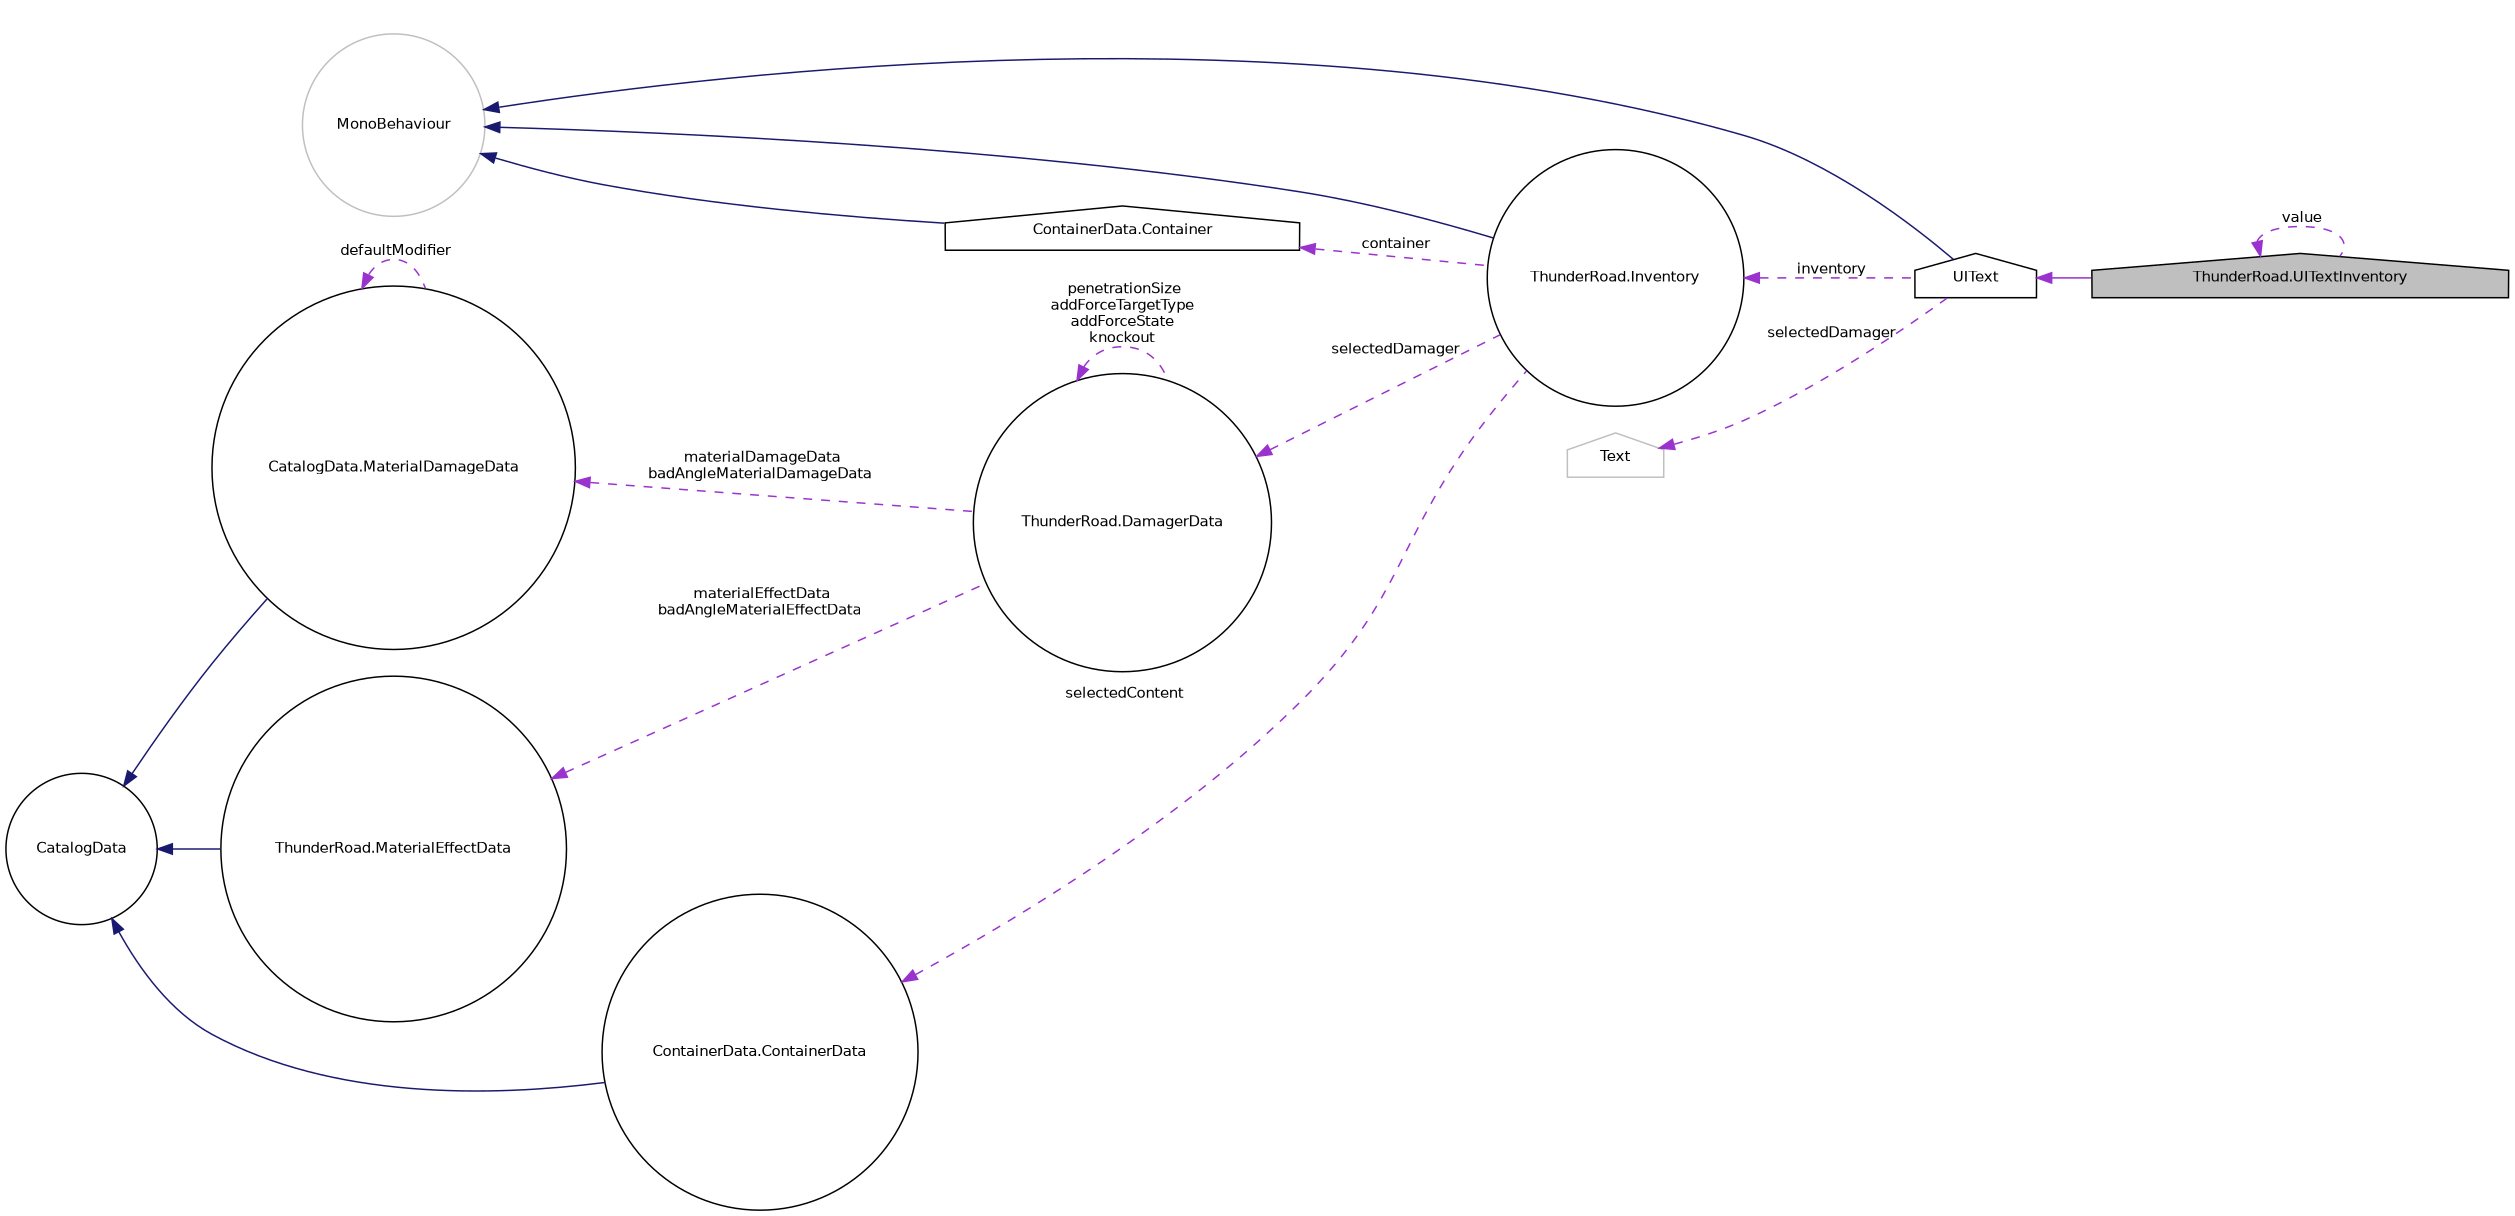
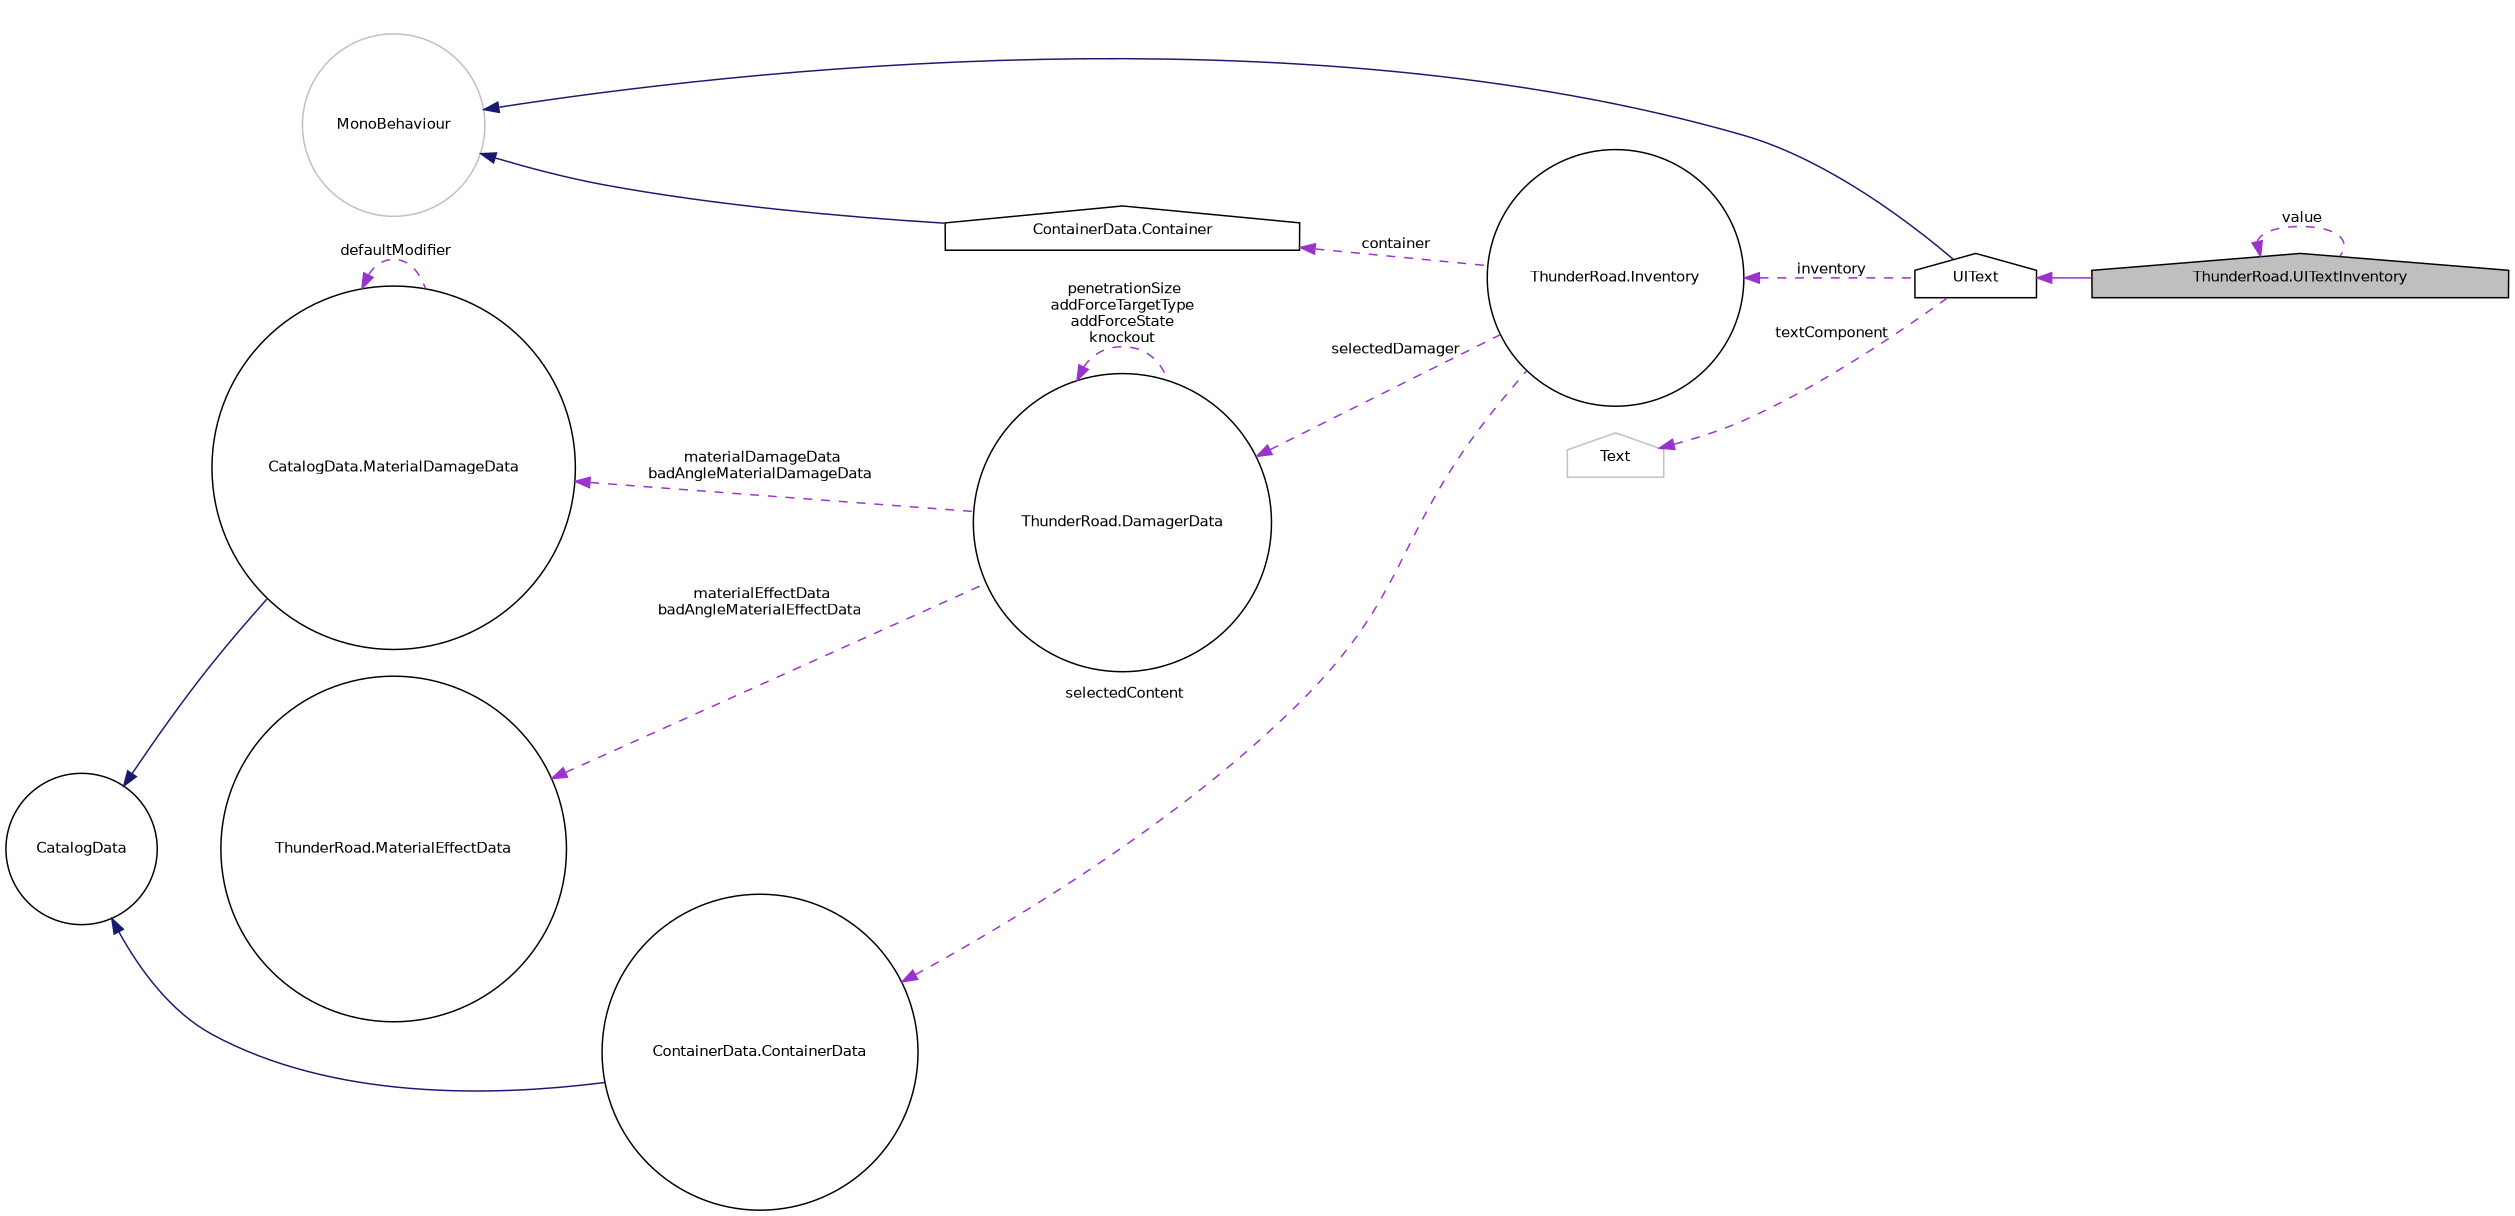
(1000, 156) -> none
(1829, 334) -> (1829, 334)
(196, 849) -> none
